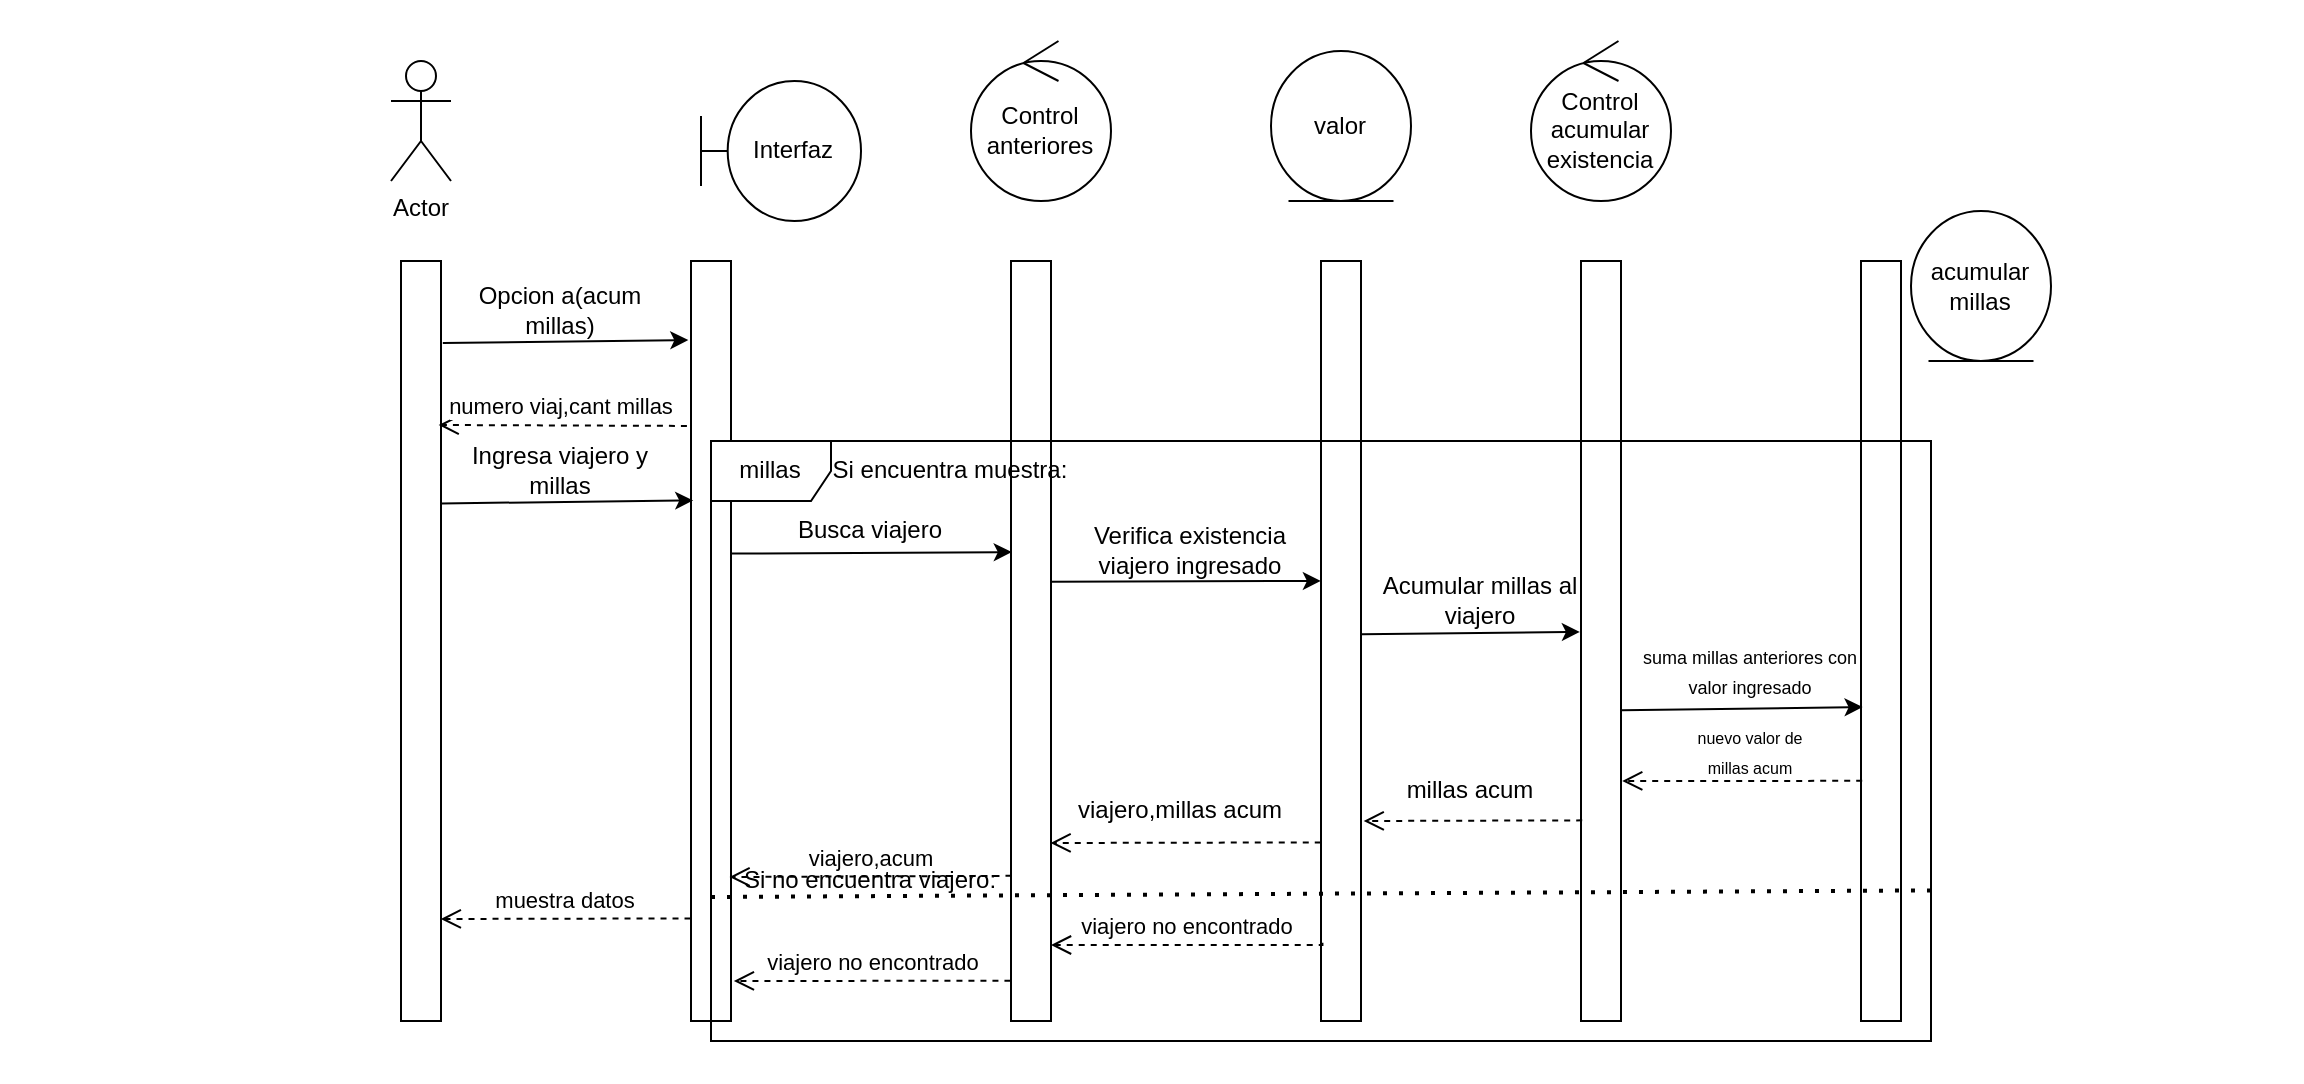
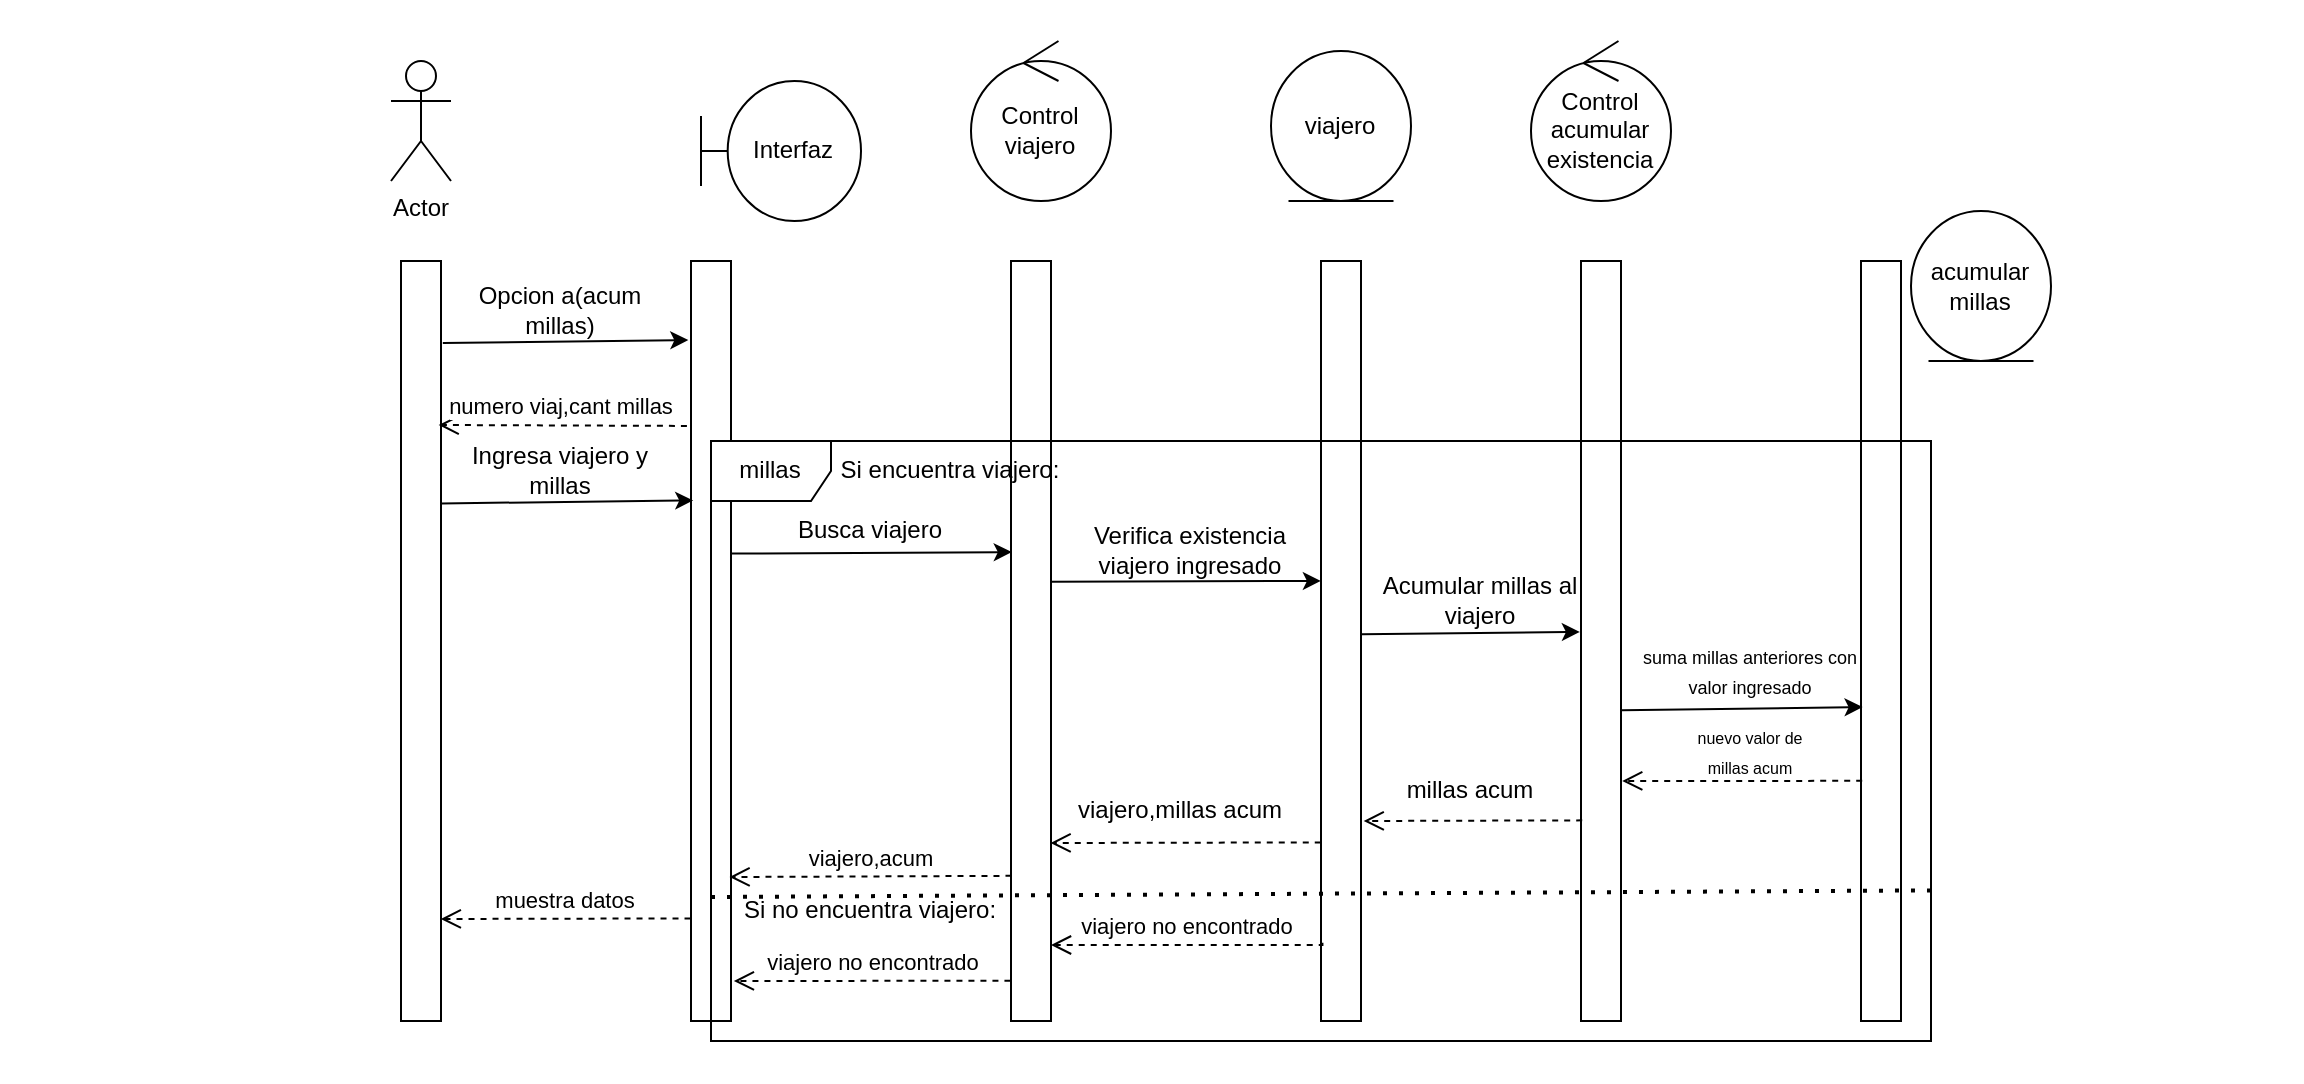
(1341, 127) -> (1341, 127)
(1041, 131) -> (1041, 131)
(951, 471) -> (951, 471)
(871, 881) -> (871, 911)
